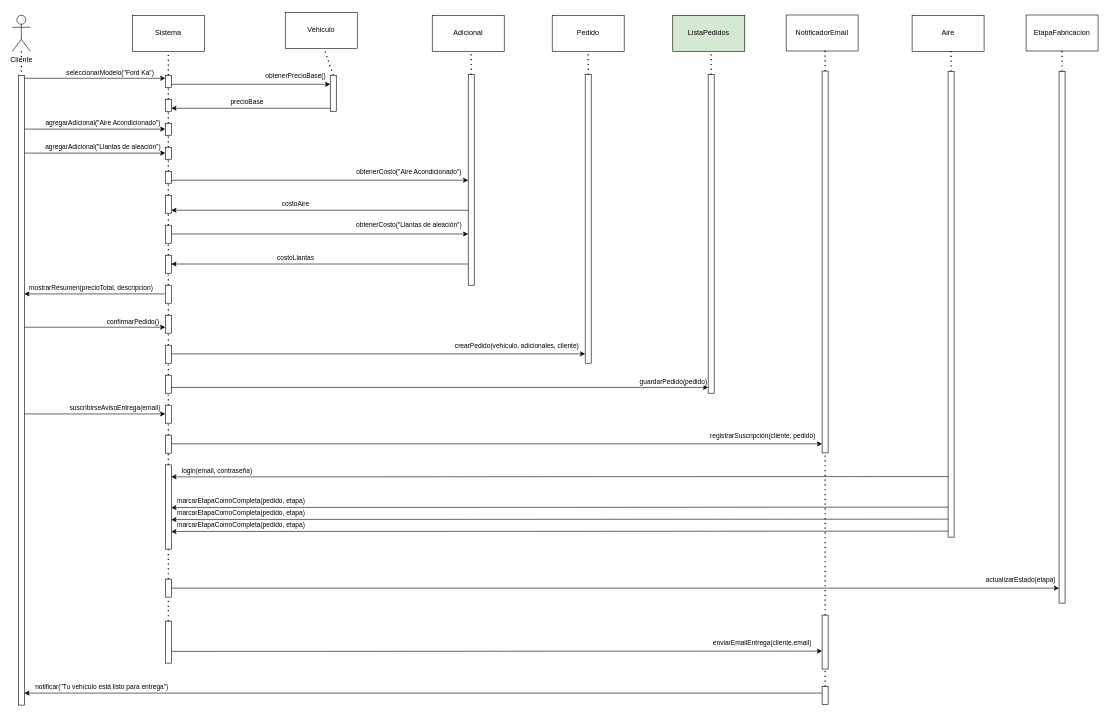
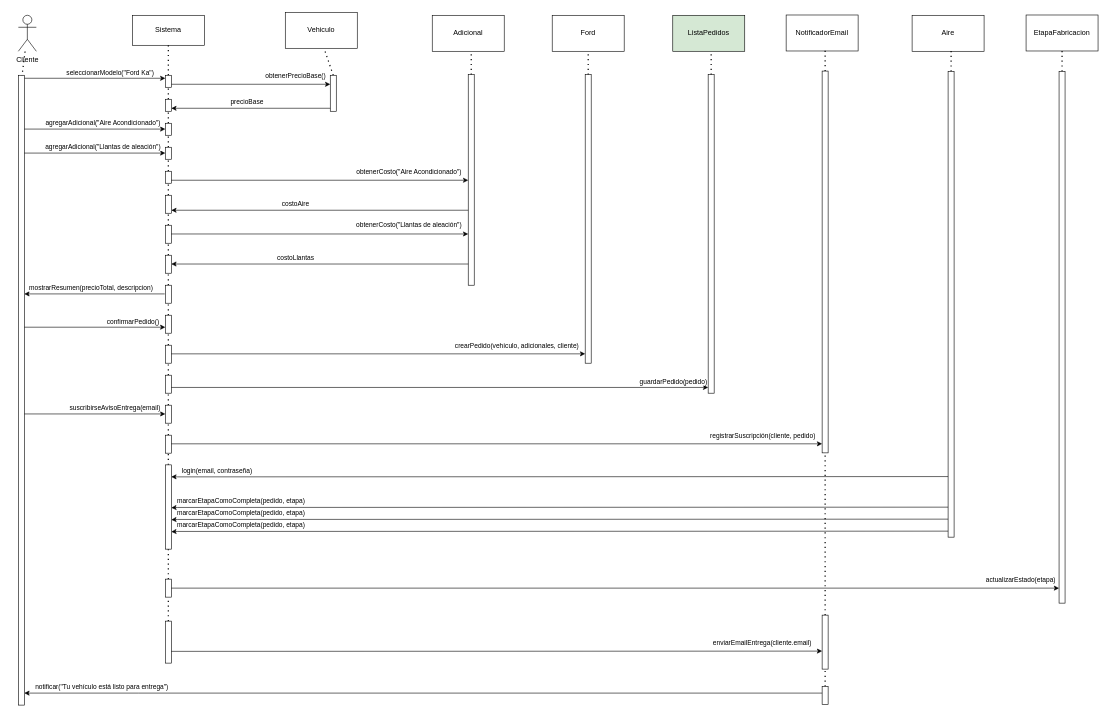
(21, 33) -> (27, 33)
(168, 33) -> (168, 30)
(588, 33) -> (588, 33)
